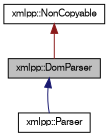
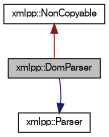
(48, 100) -> (61, 91)
